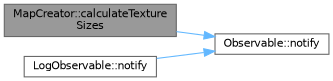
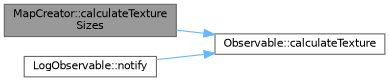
(272, 44) -> (300, 44)
